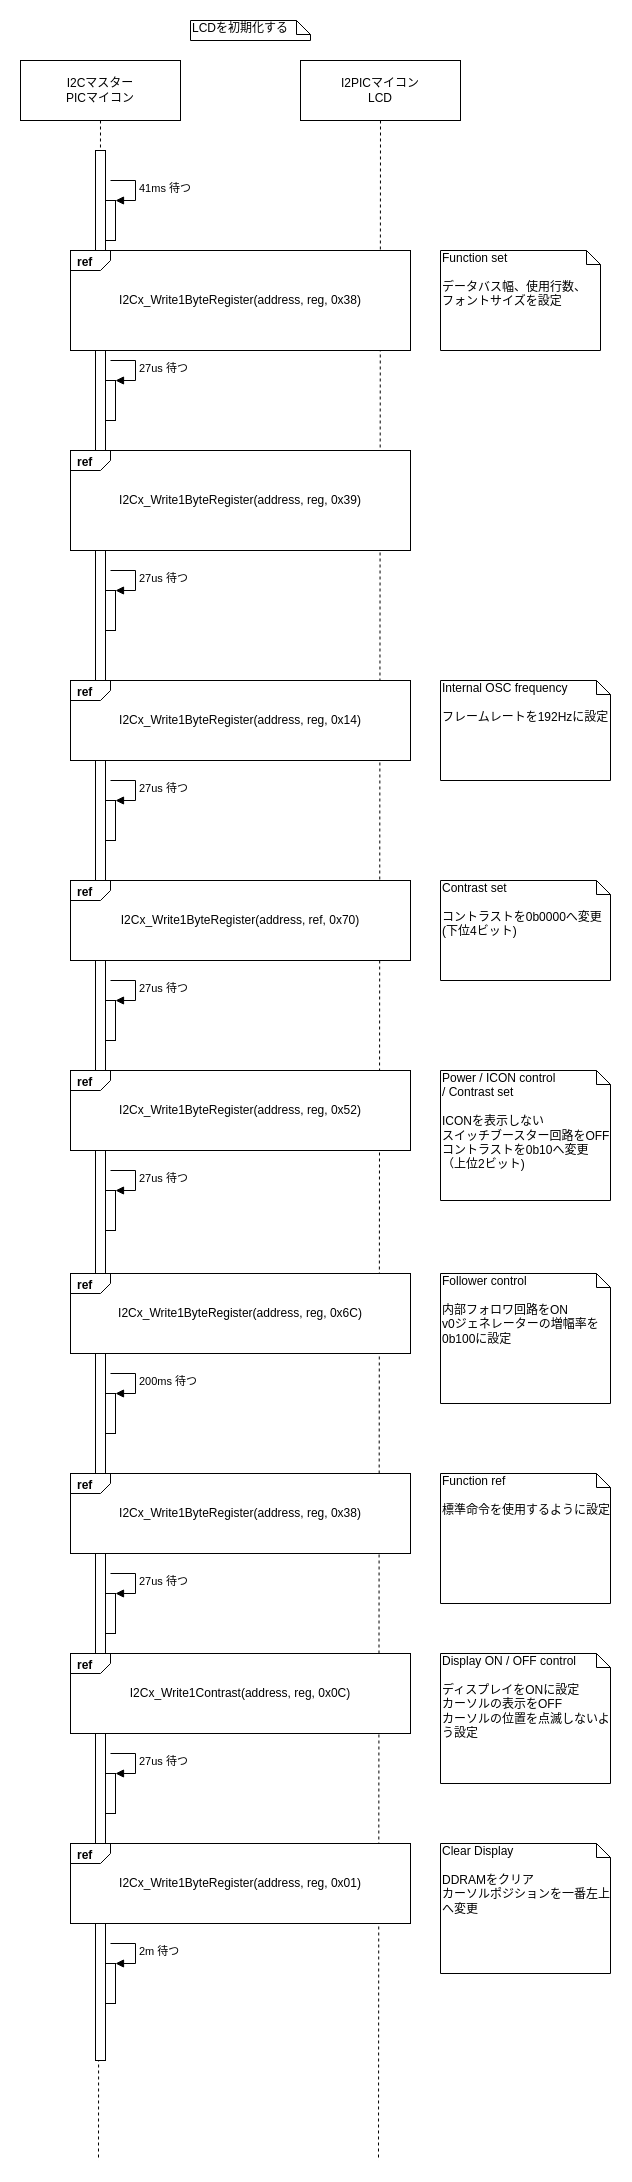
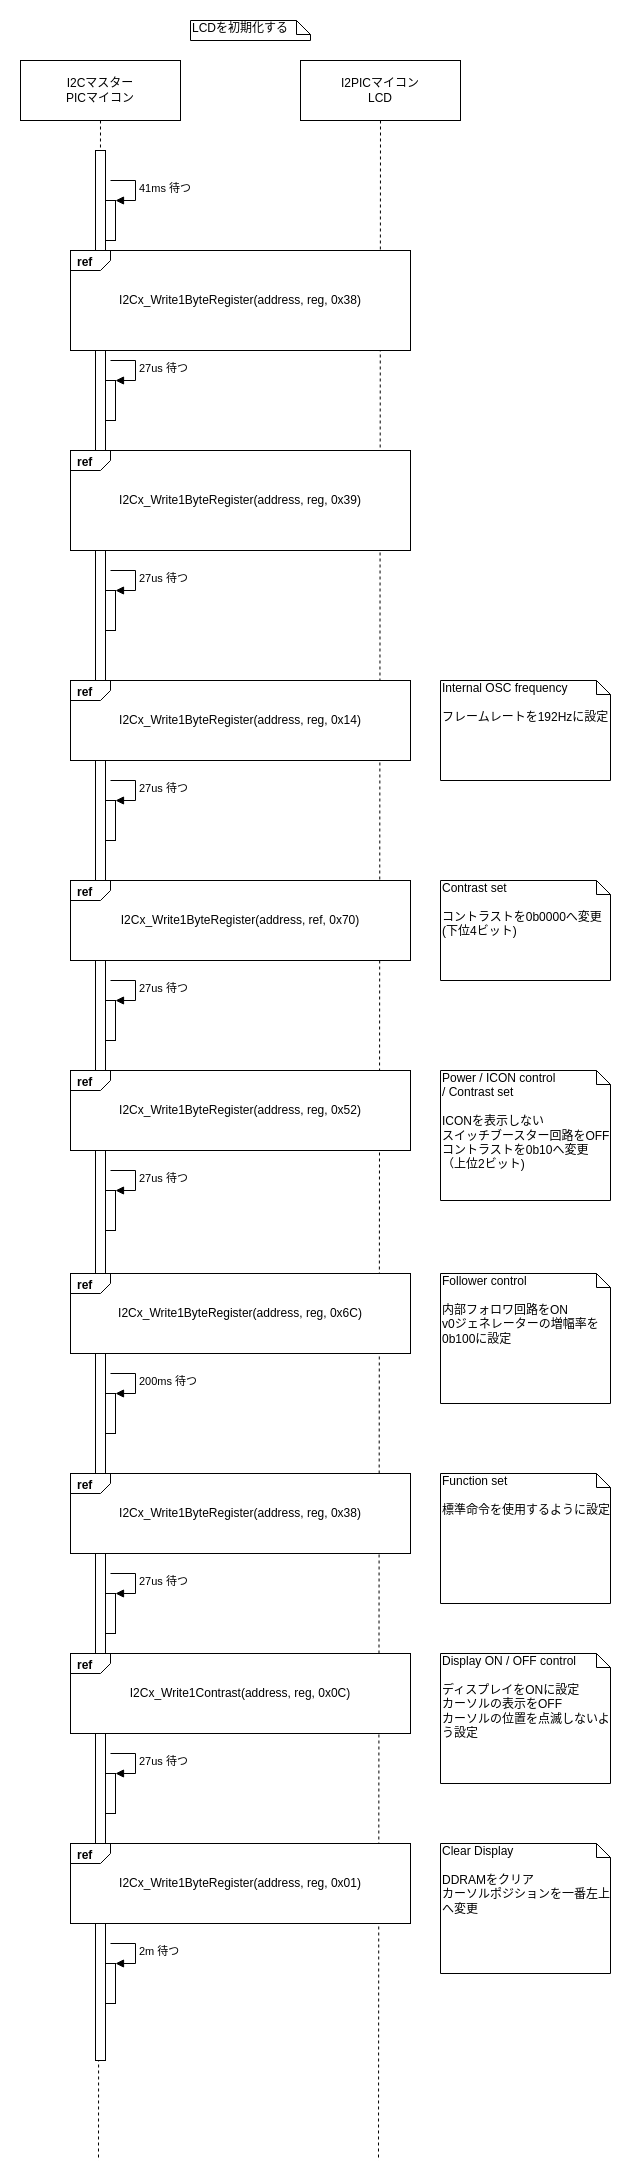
(521, 301) -> none
(527, 1489) -> (527, 1489)
